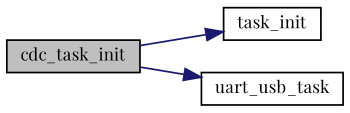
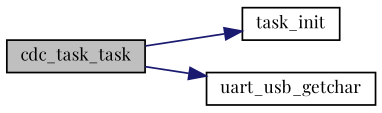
(73, 56) -> (76, 56)
(272, 89) -> (291, 89)
